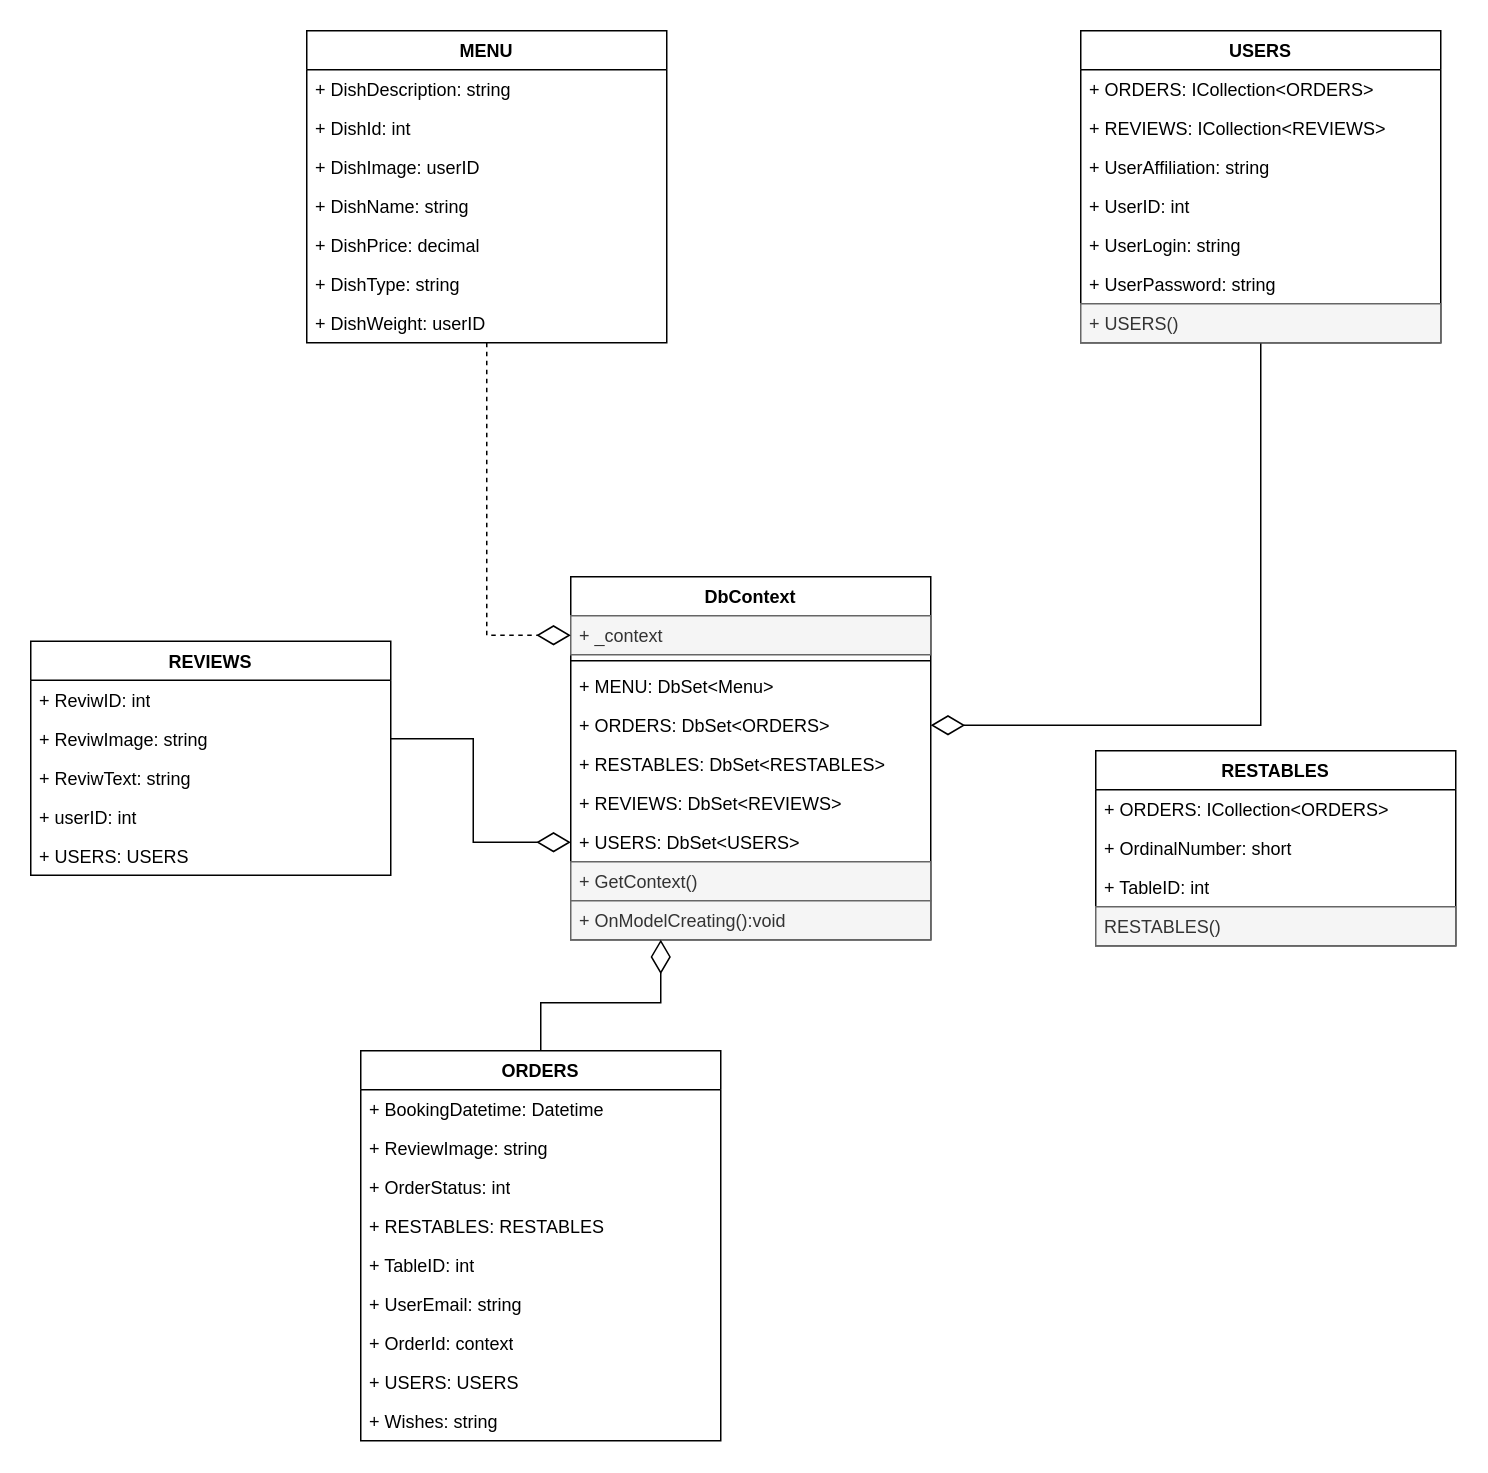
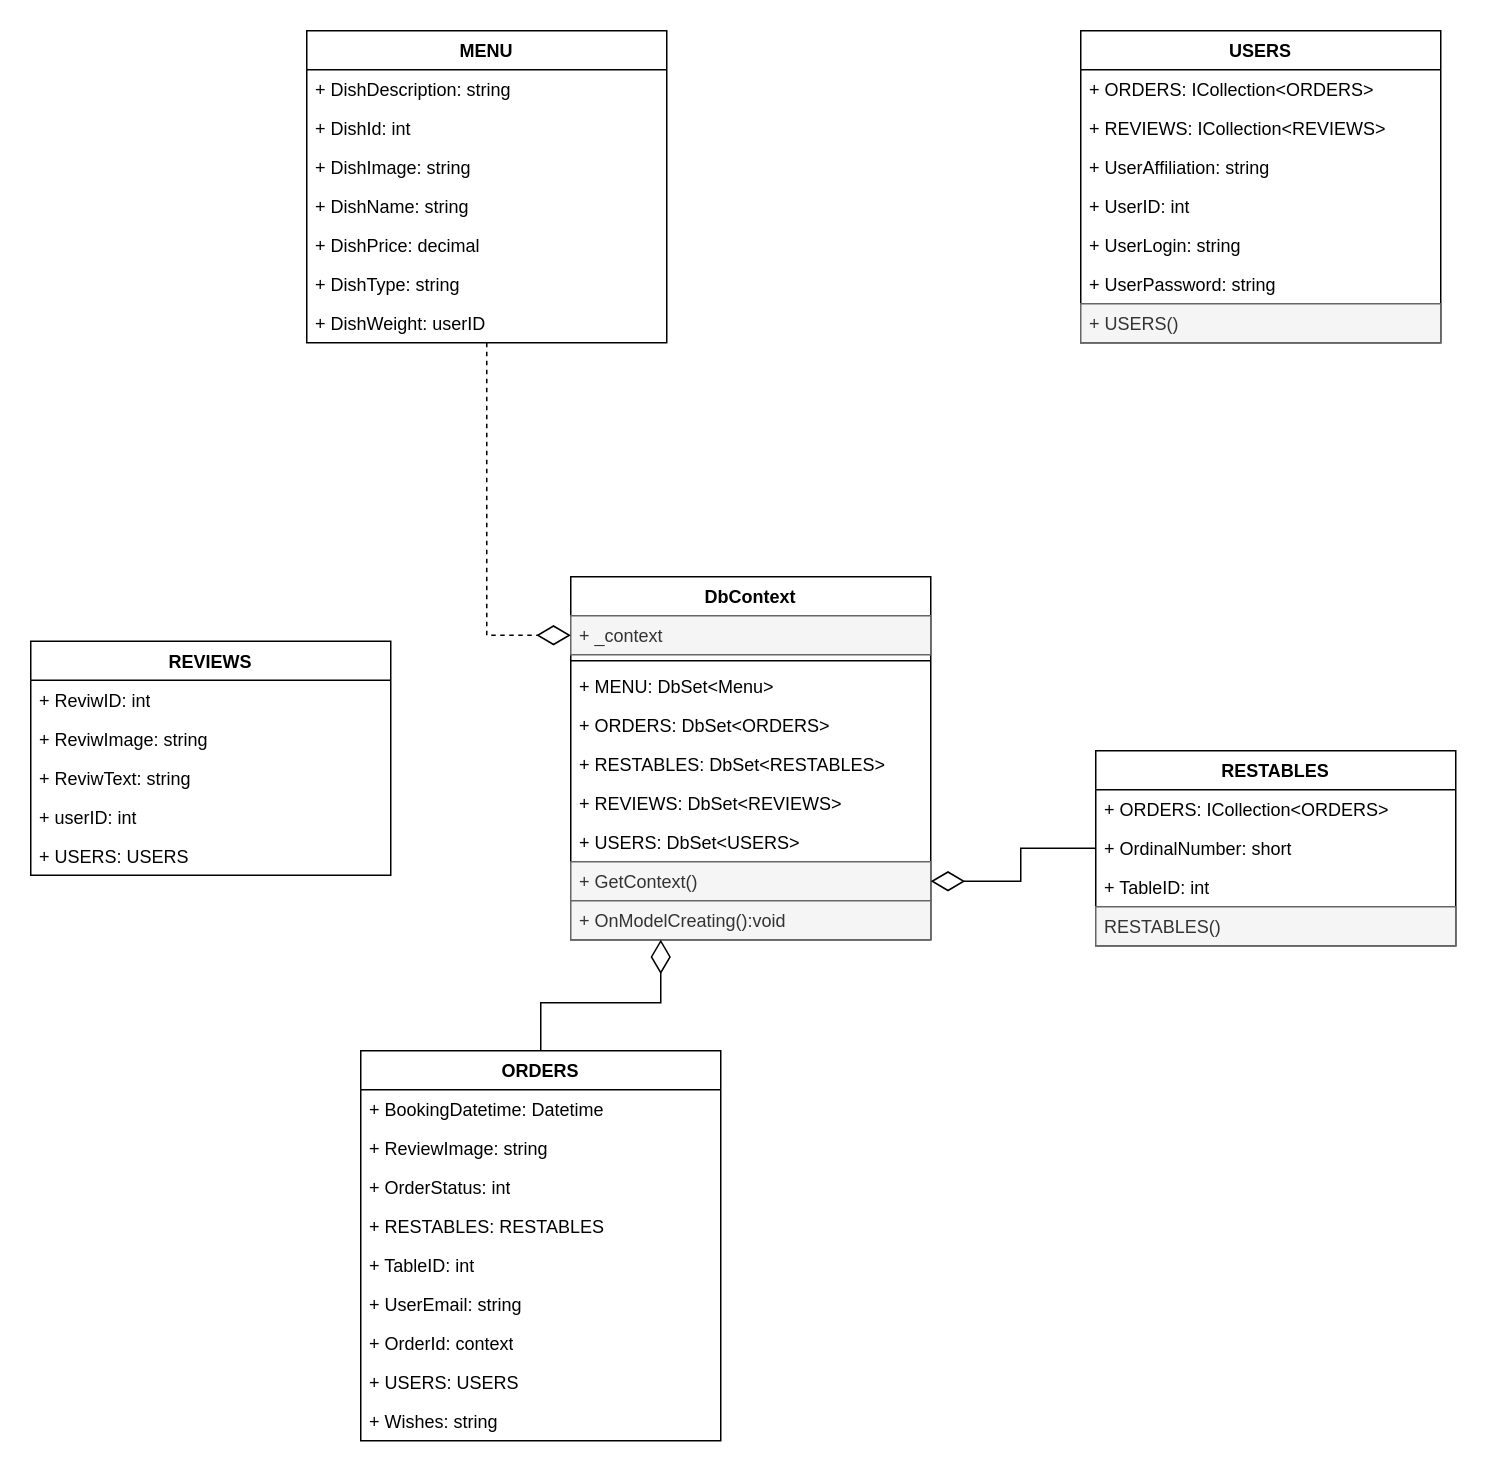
(402, 169) -> (400, 169)
(1261, 683) -> none
(473, 782) -> none
none -> (1021, 857)
